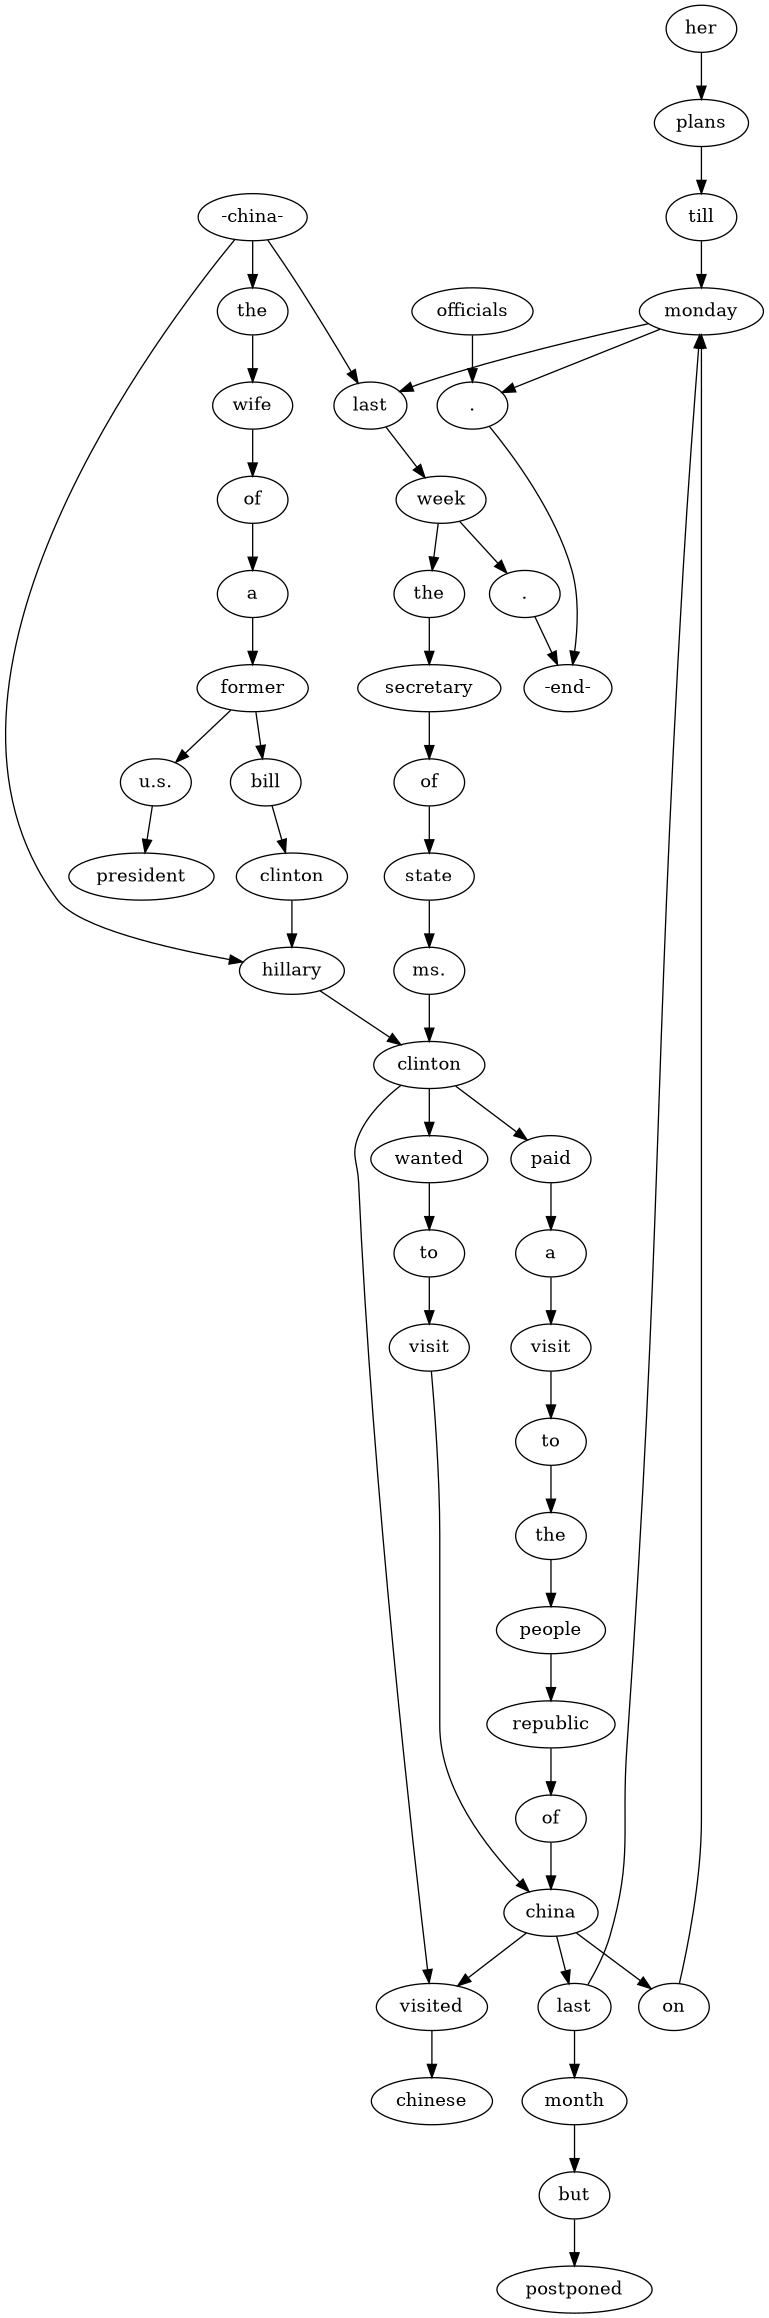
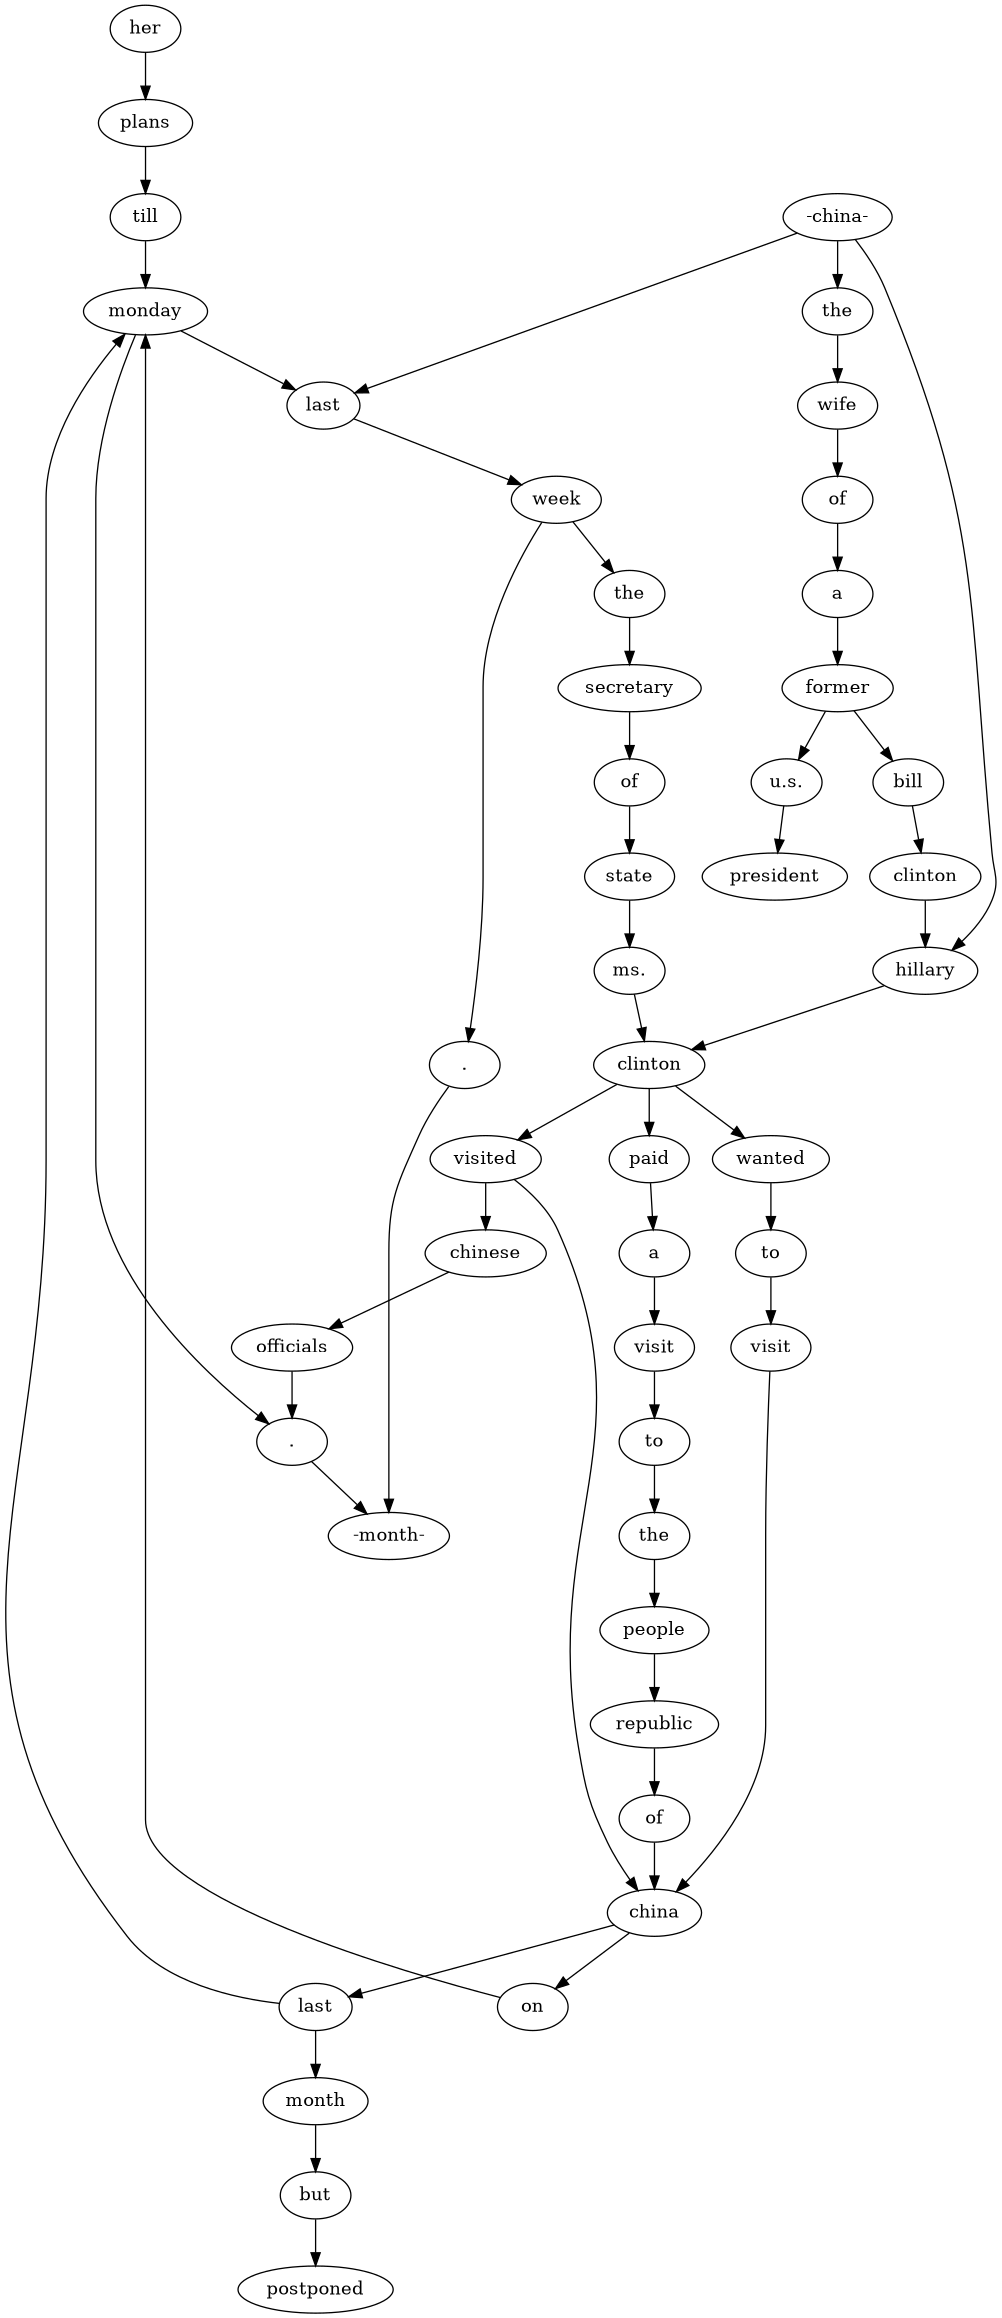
(568, 688) -> (389, 1536)
none -> (398, 1296)
(497, 1955) -> (582, 1524)
